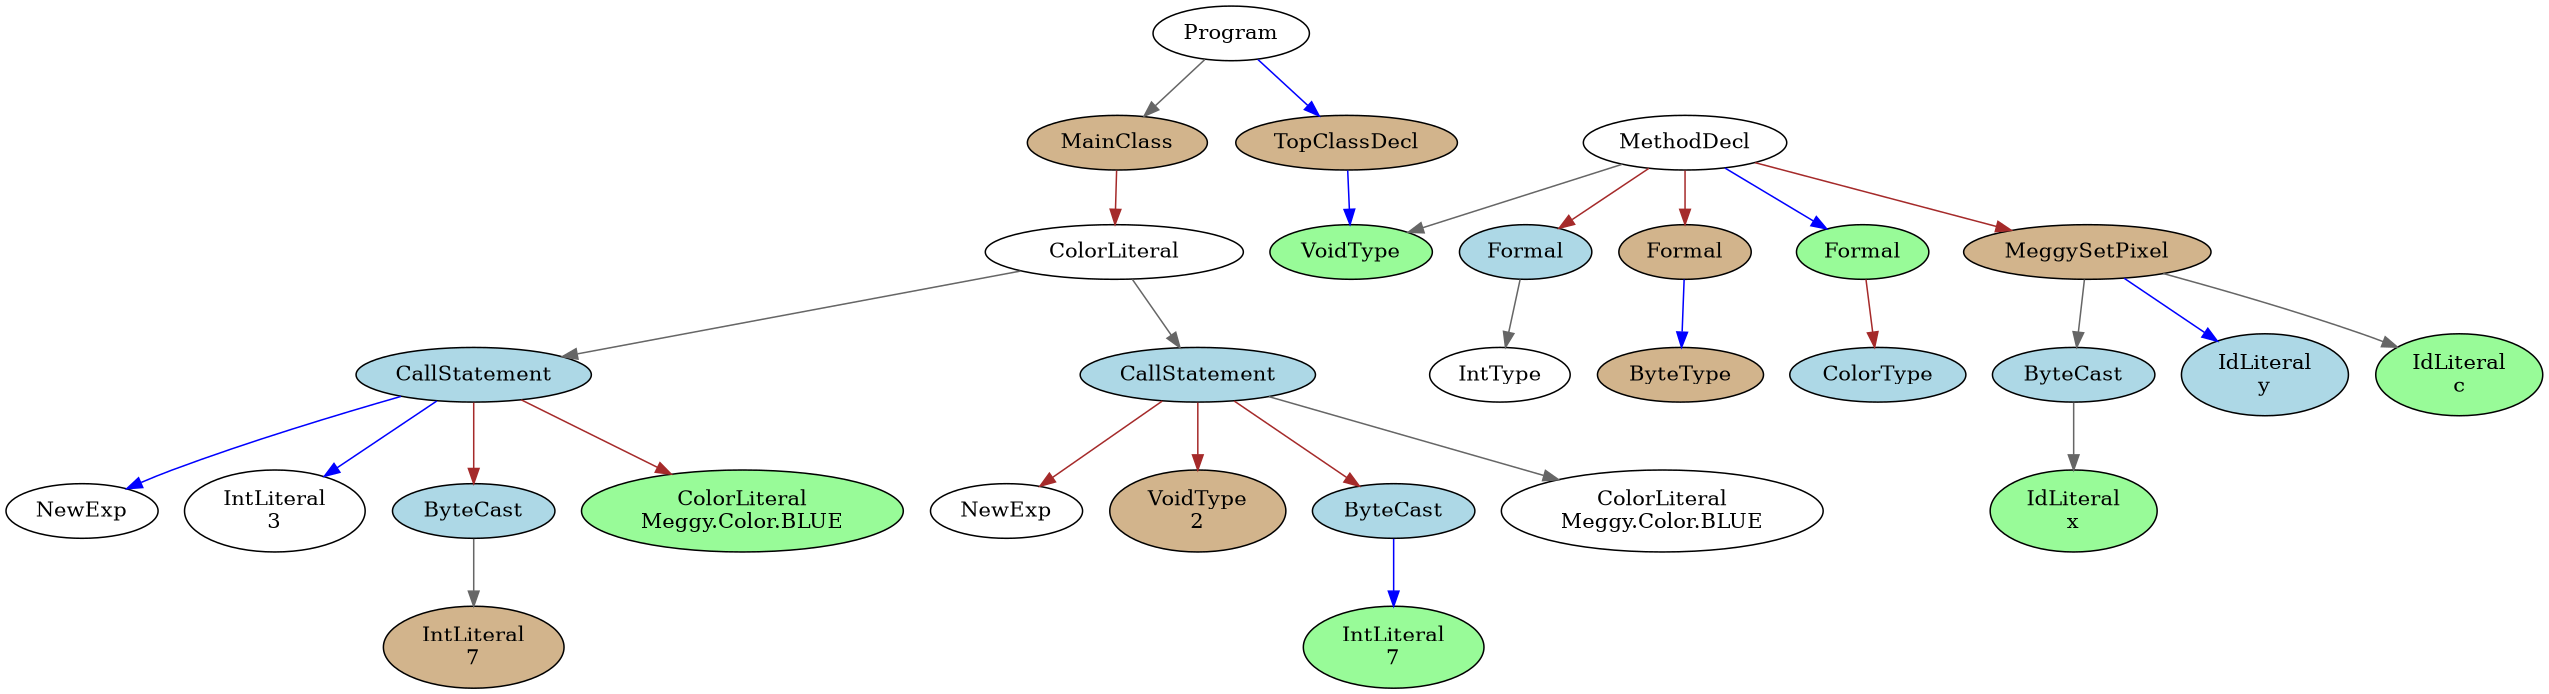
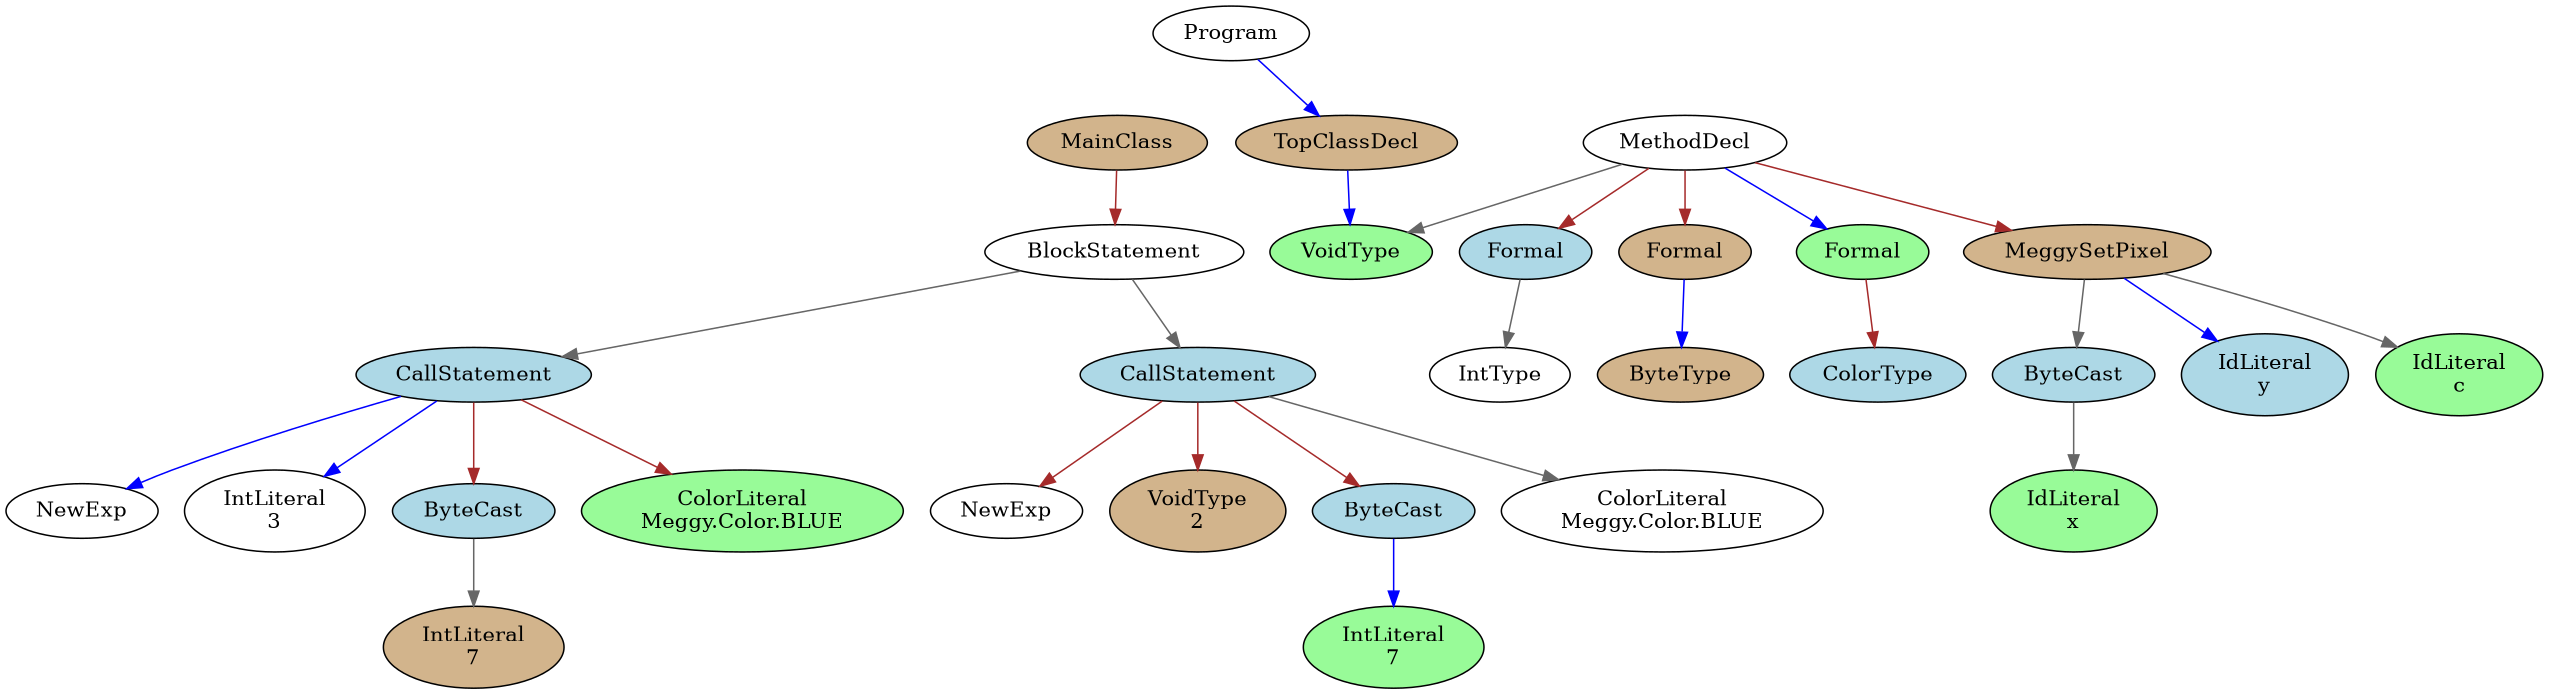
(1180, 83) -> none
(1114, 252) -> (1114, 252)
